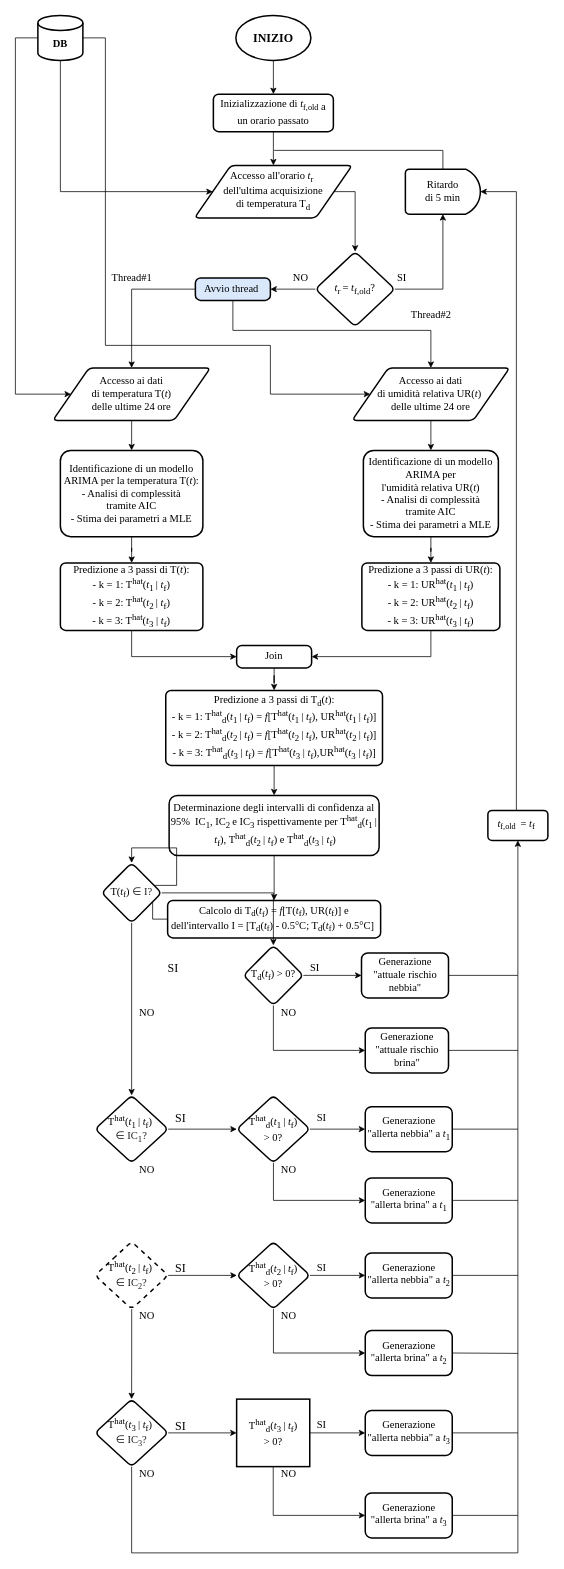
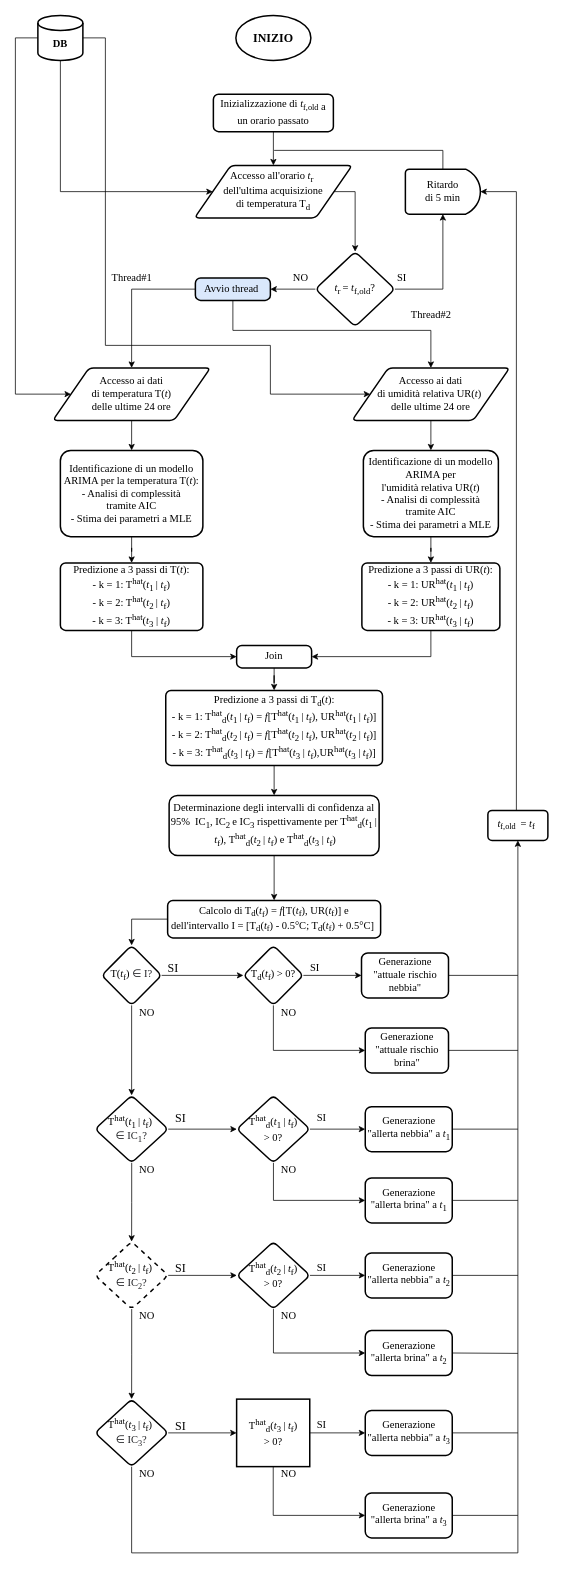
(273, 75) -> none
(132, 893) -> (132, 975)
none -> (132, 1199)
